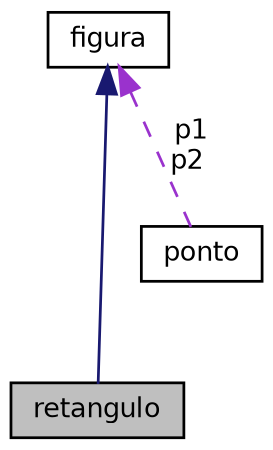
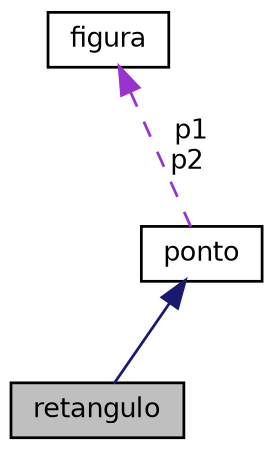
(102, 239) -> (142, 344)
